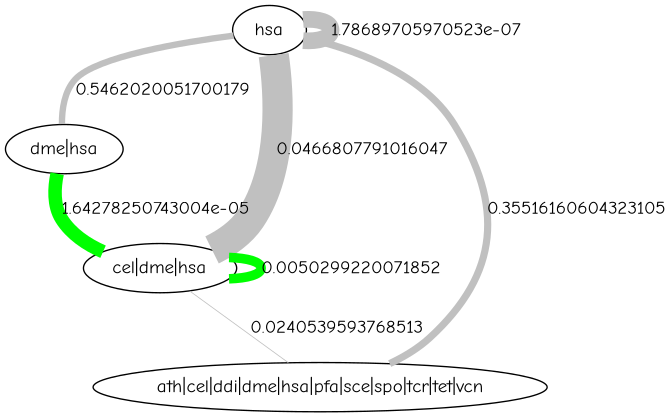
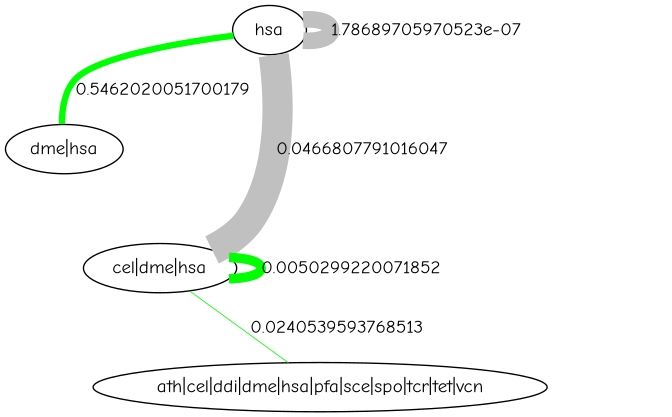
(129, 55) -> (129, 55)
(478, 173) -> none
(64, 222) -> none
(239, 327) -> (239, 327)
